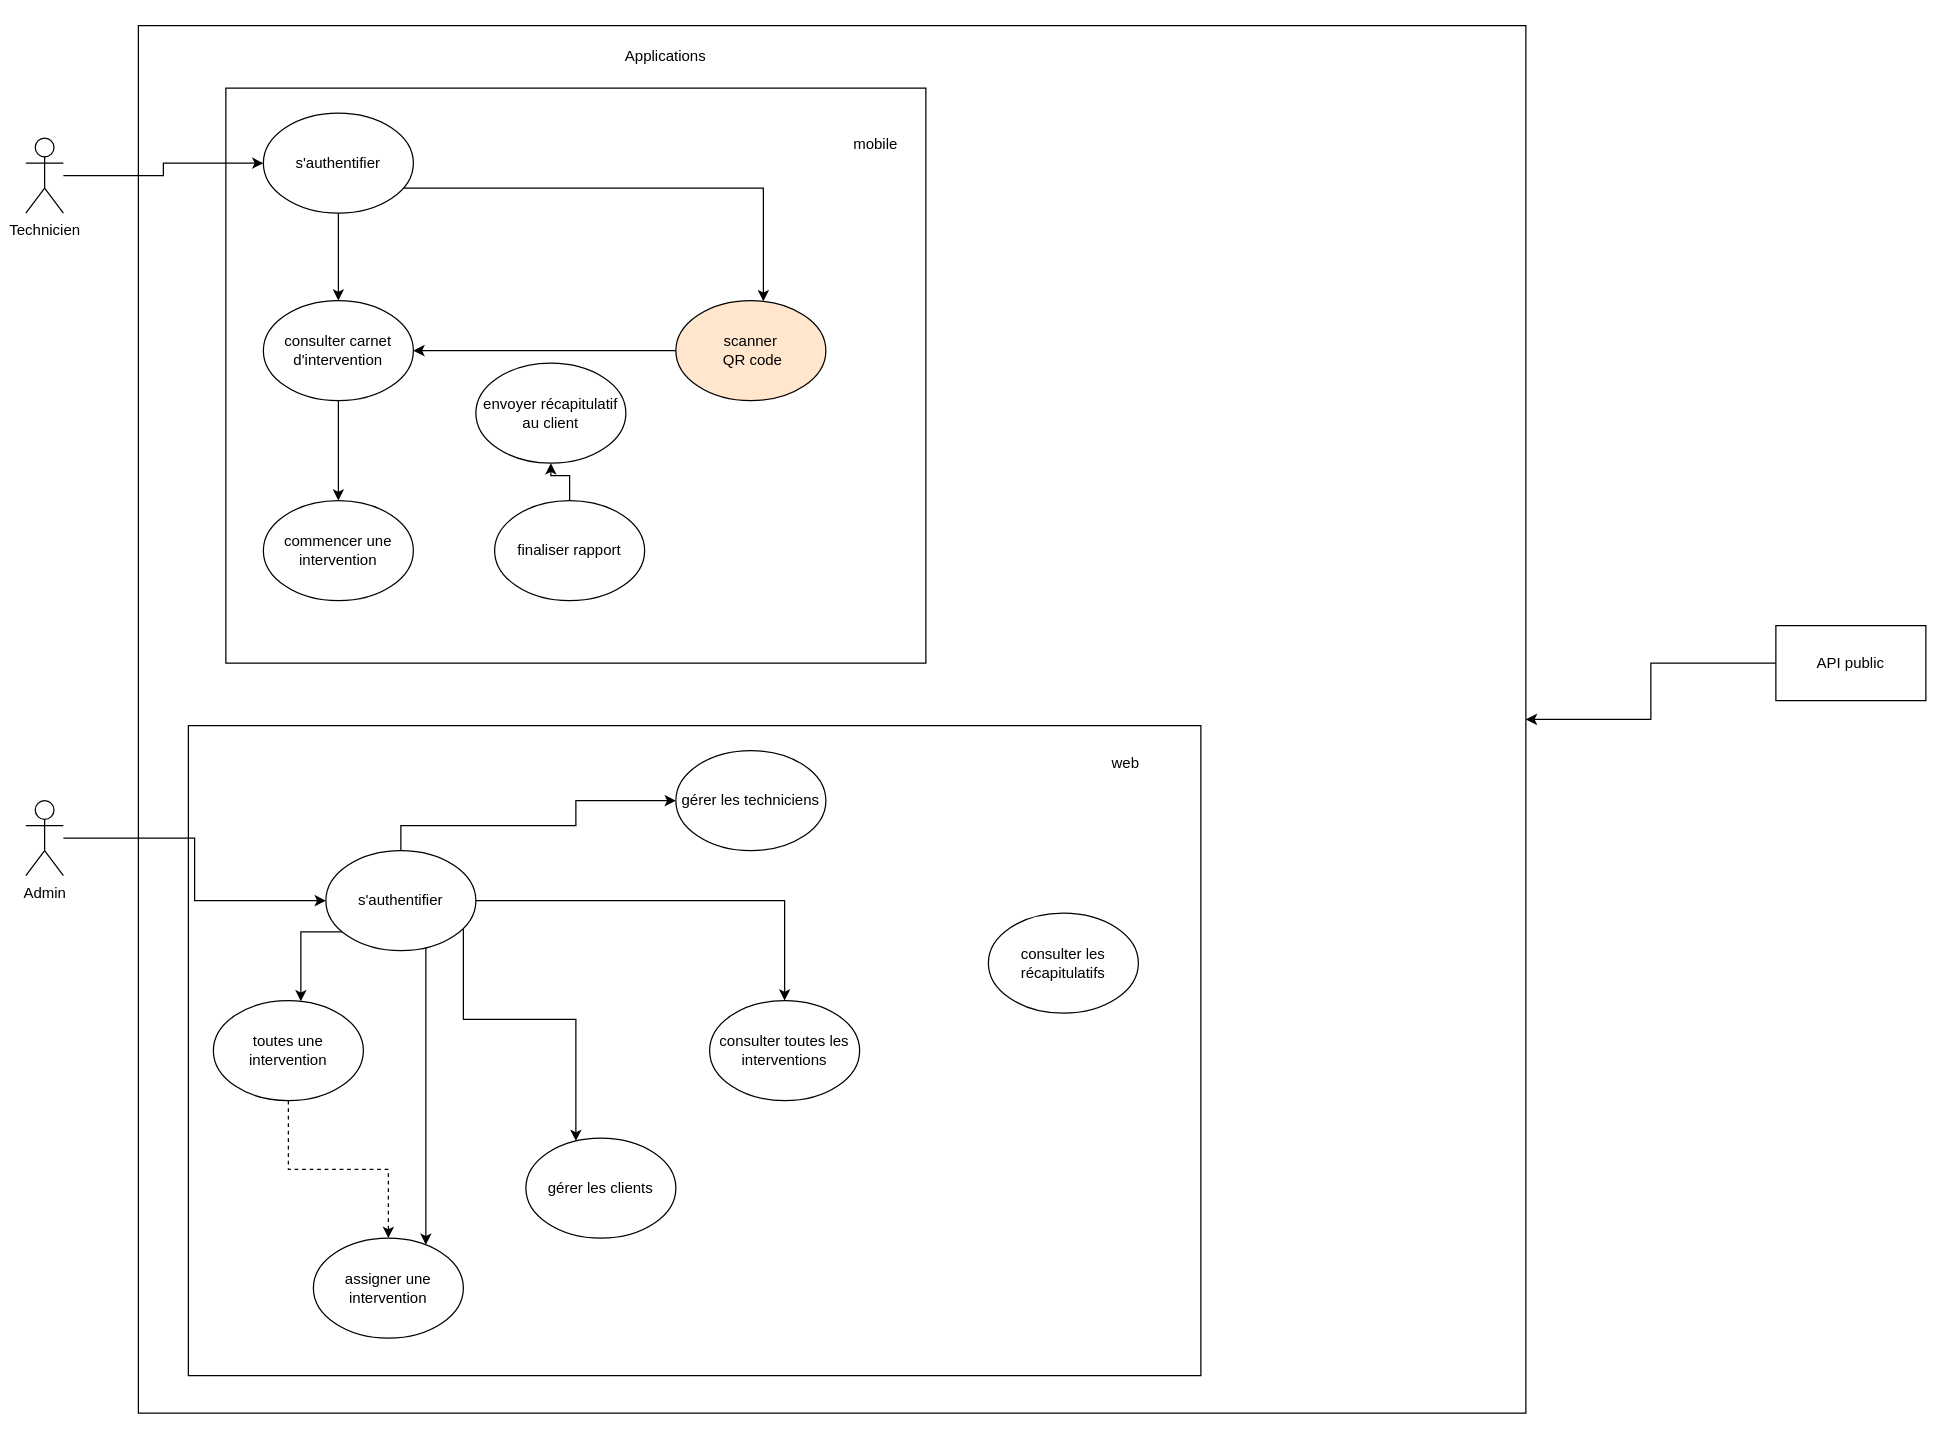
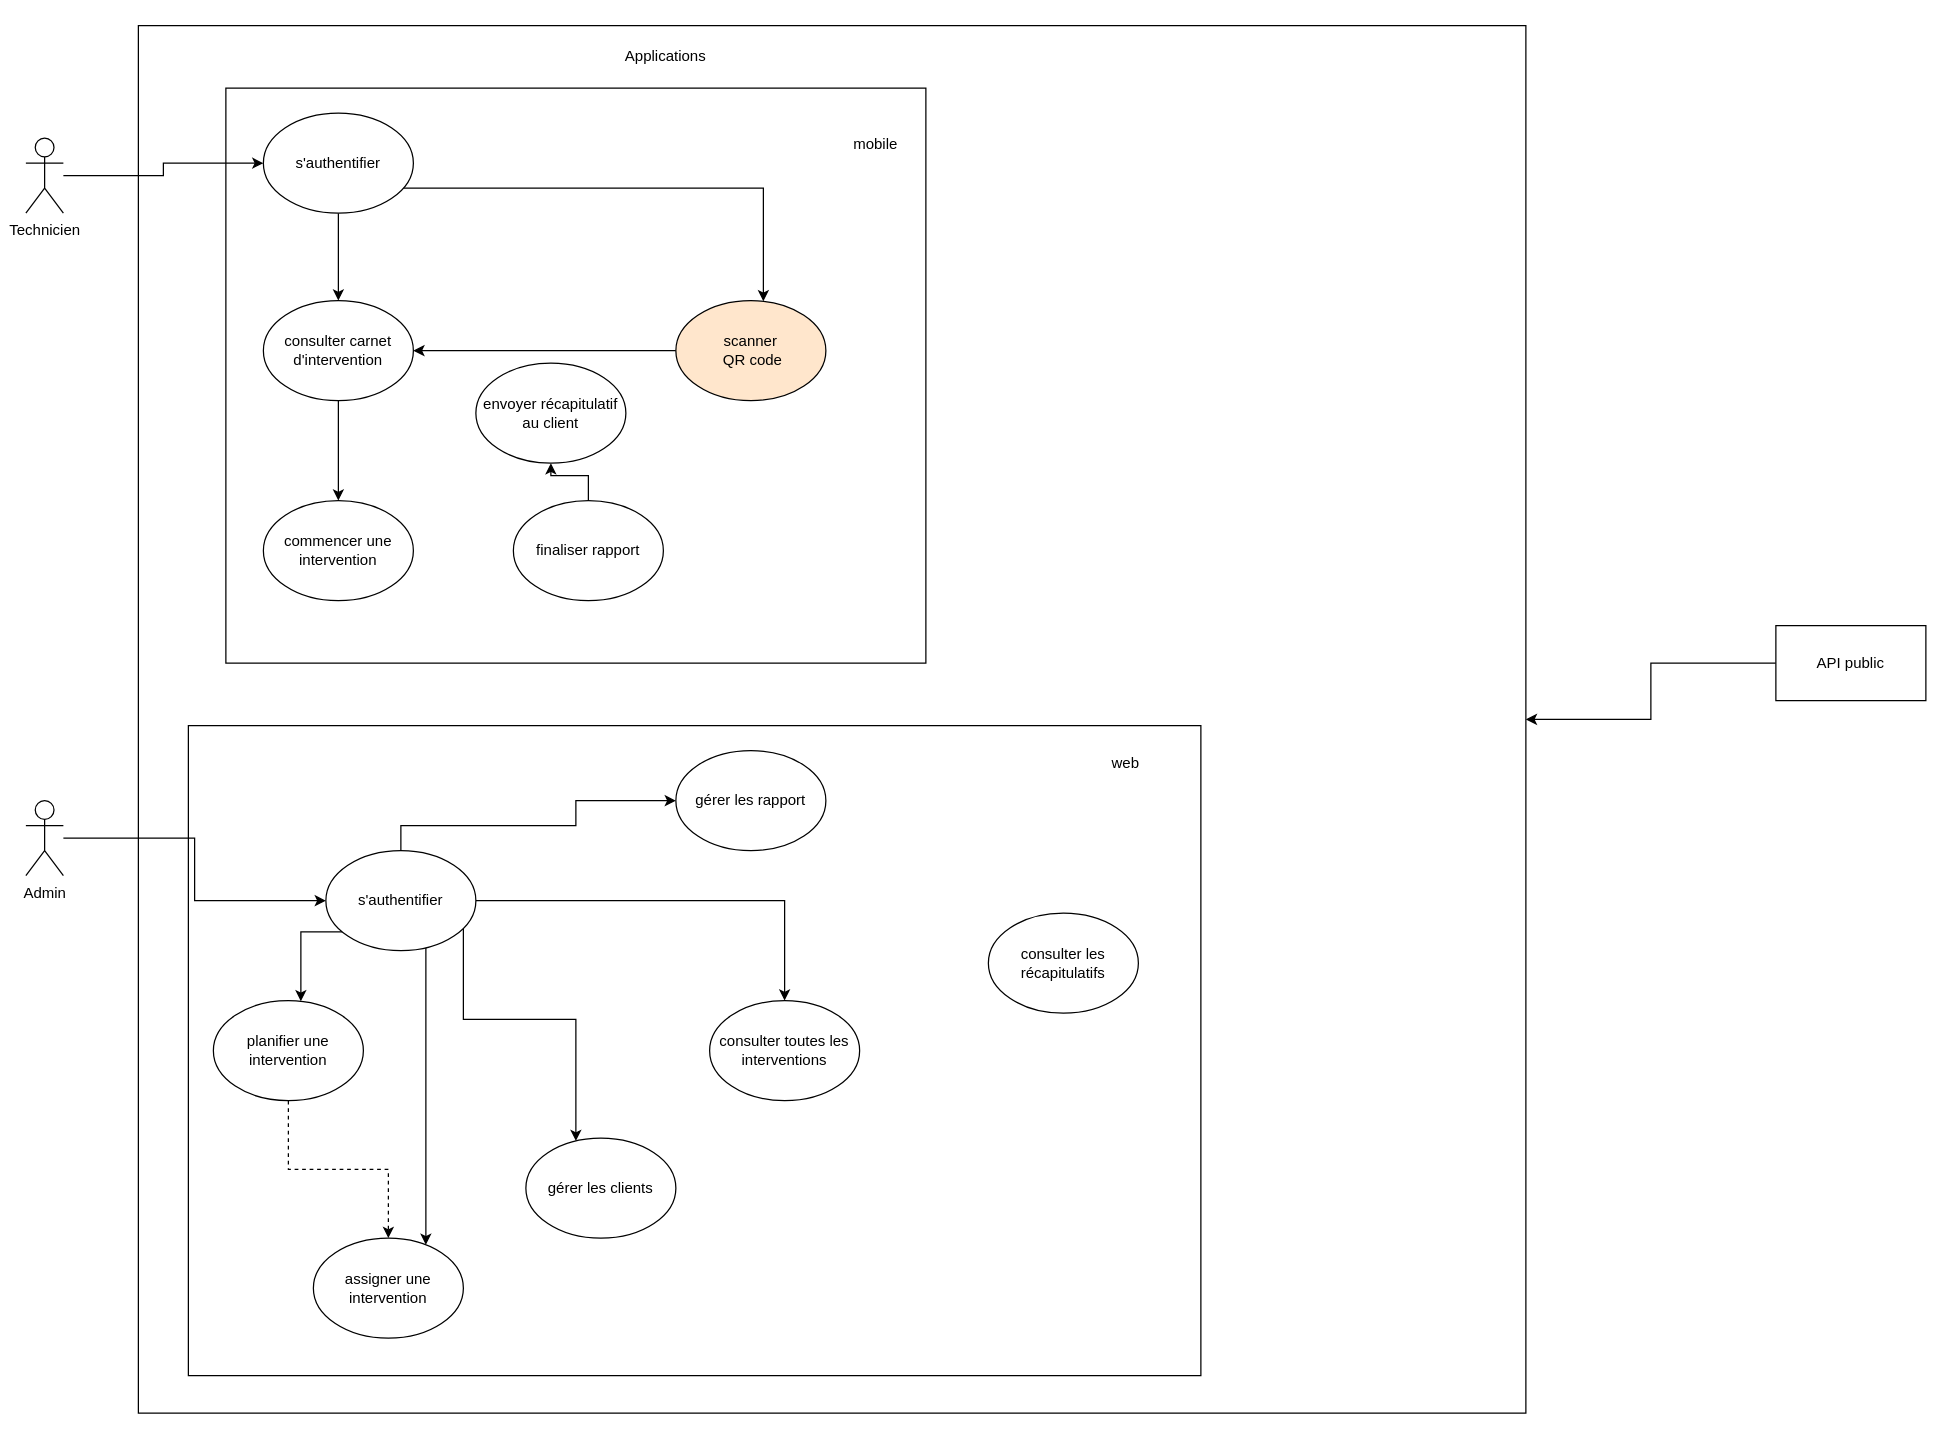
(569, 551) -> (588, 551)
(751, 801) -> (751, 801)
(288, 1051) -> (288, 1051)
